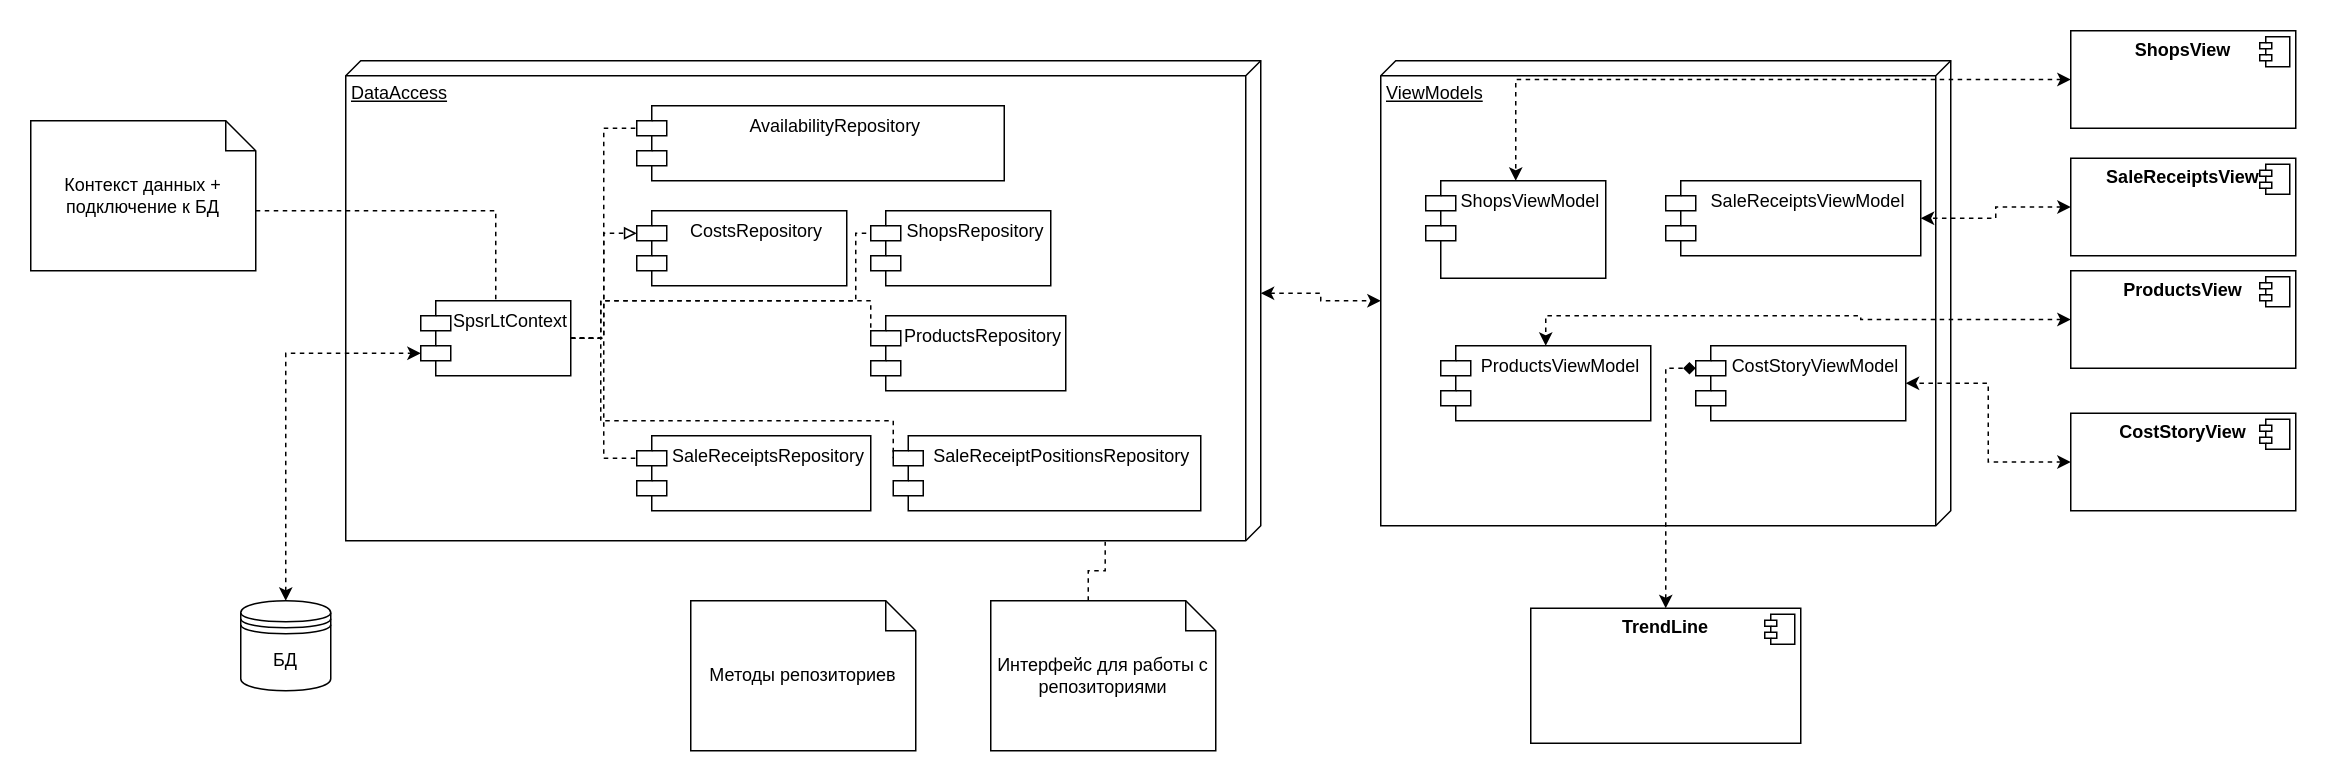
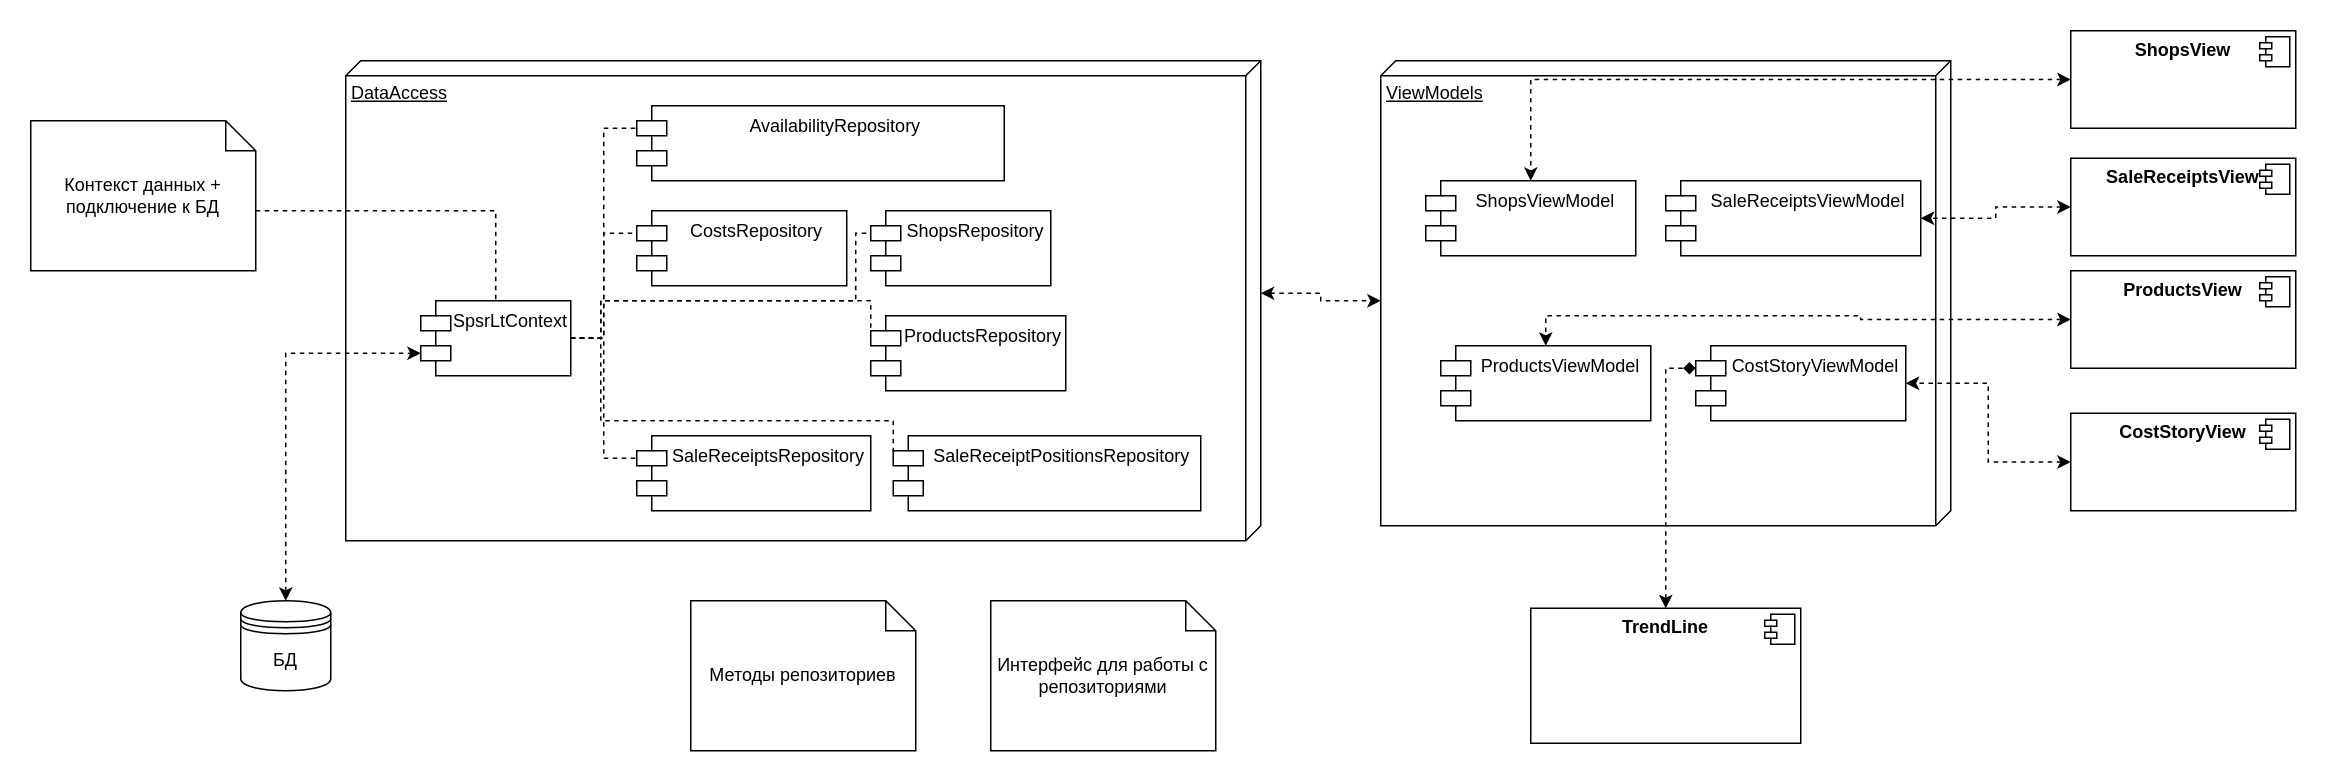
(1516, 230) -> (1531, 218)
(624, 233) -> (629, 233)
(1096, 571) -> none
